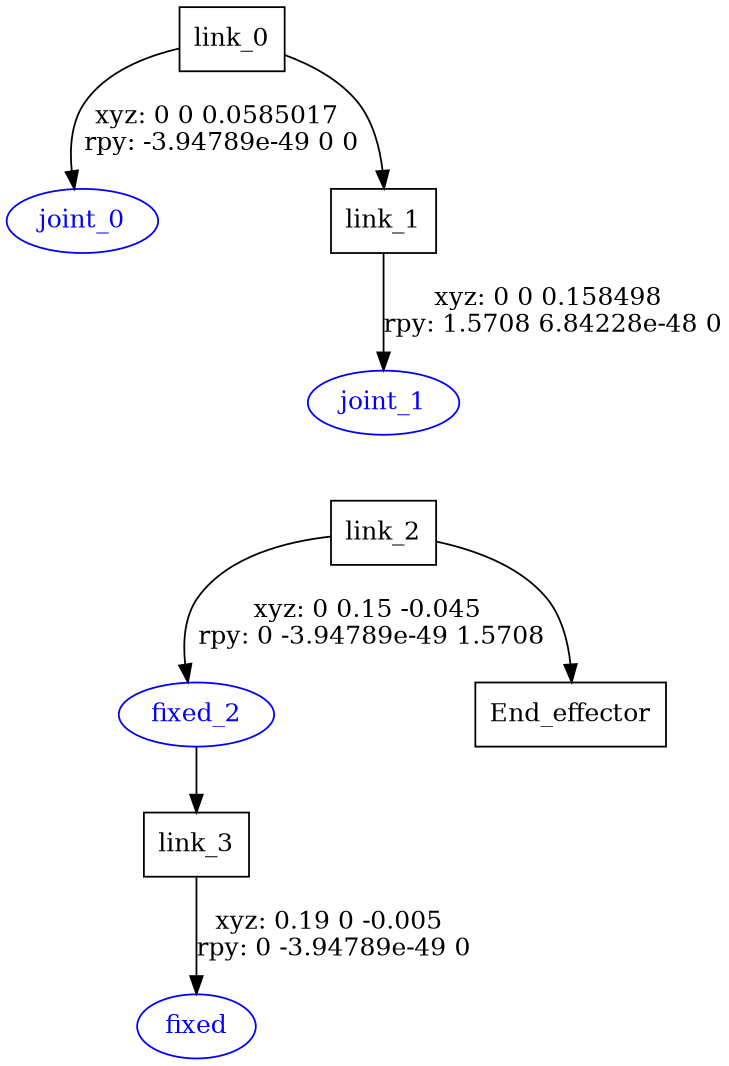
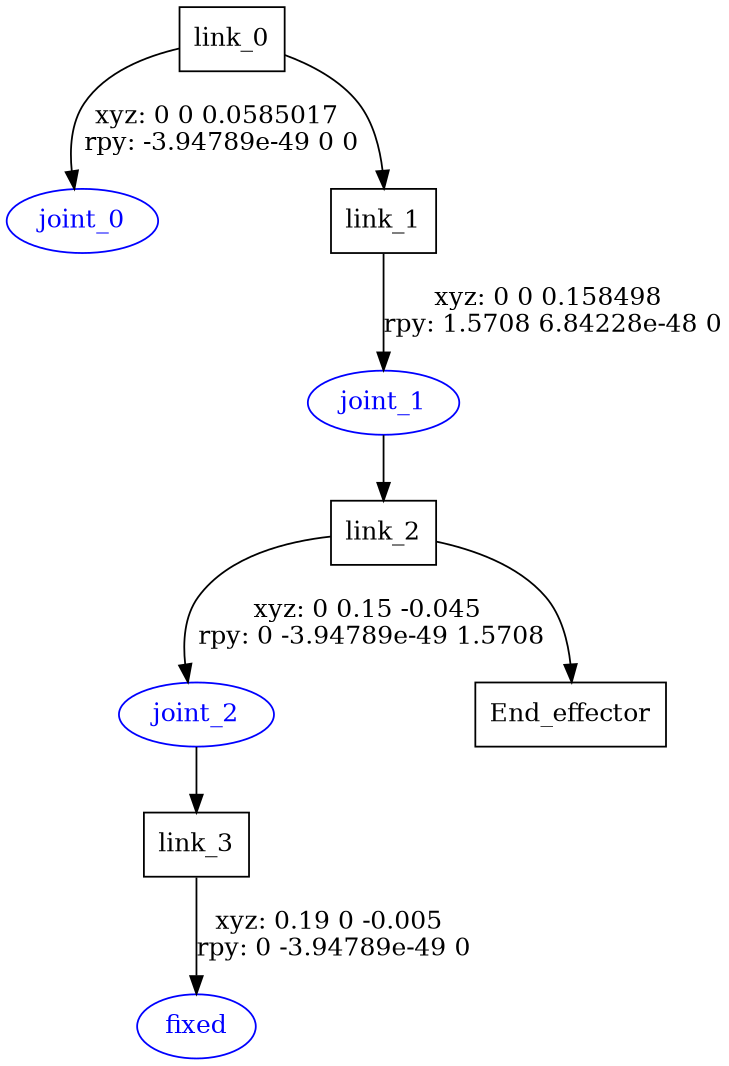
none -> (384, 459)
(196, 715) -> (196, 715)
